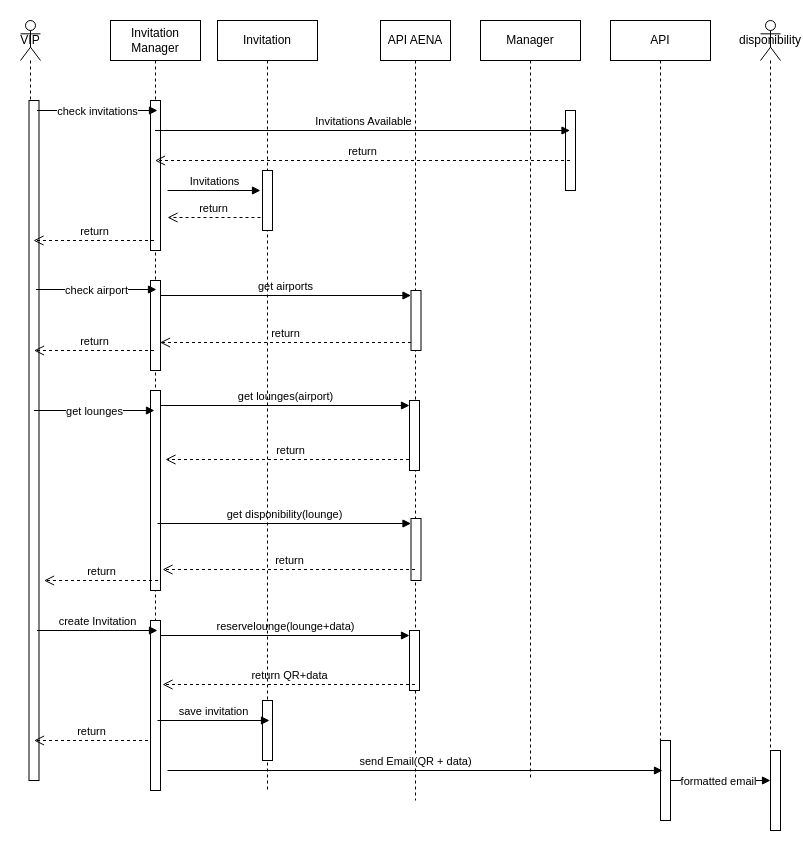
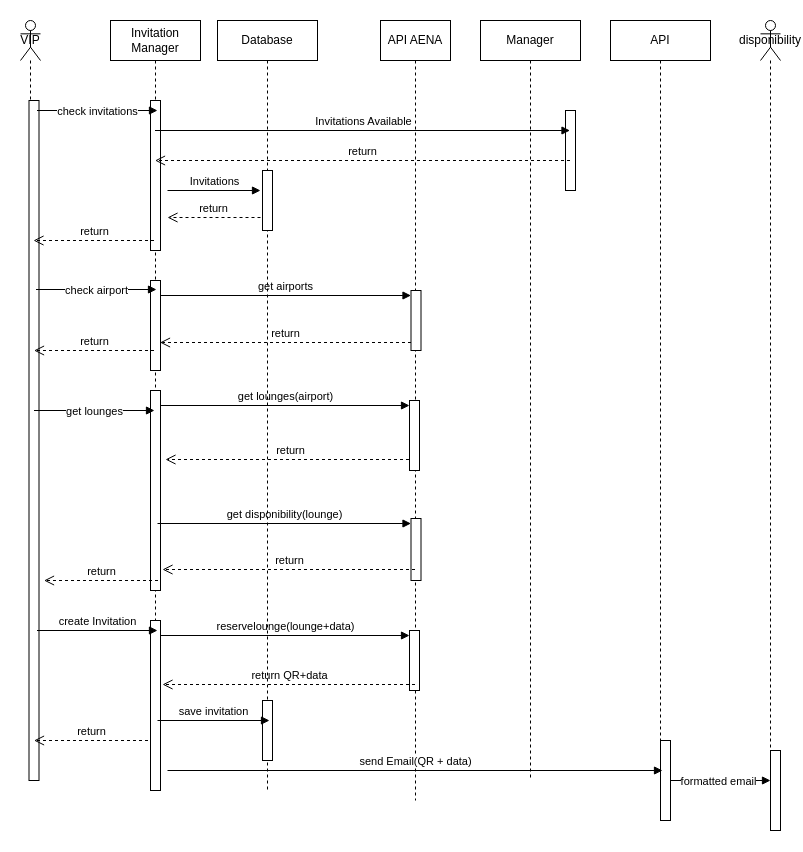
(268, 41) -> (268, 41)
